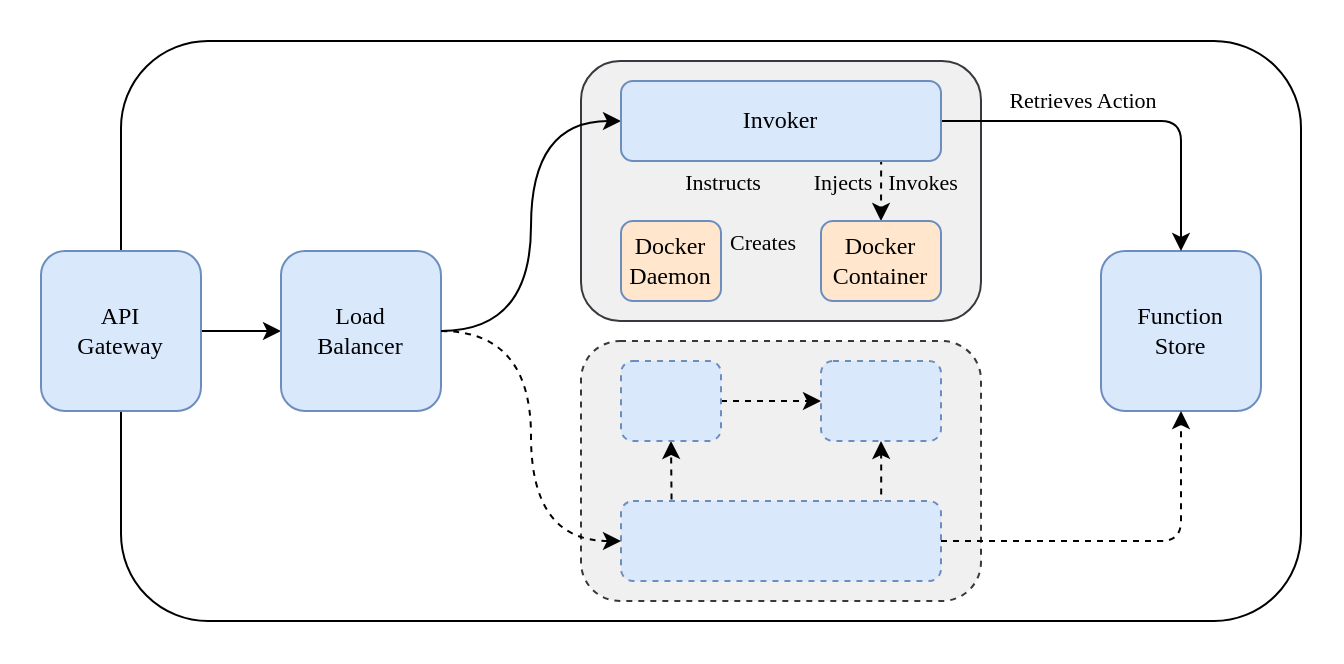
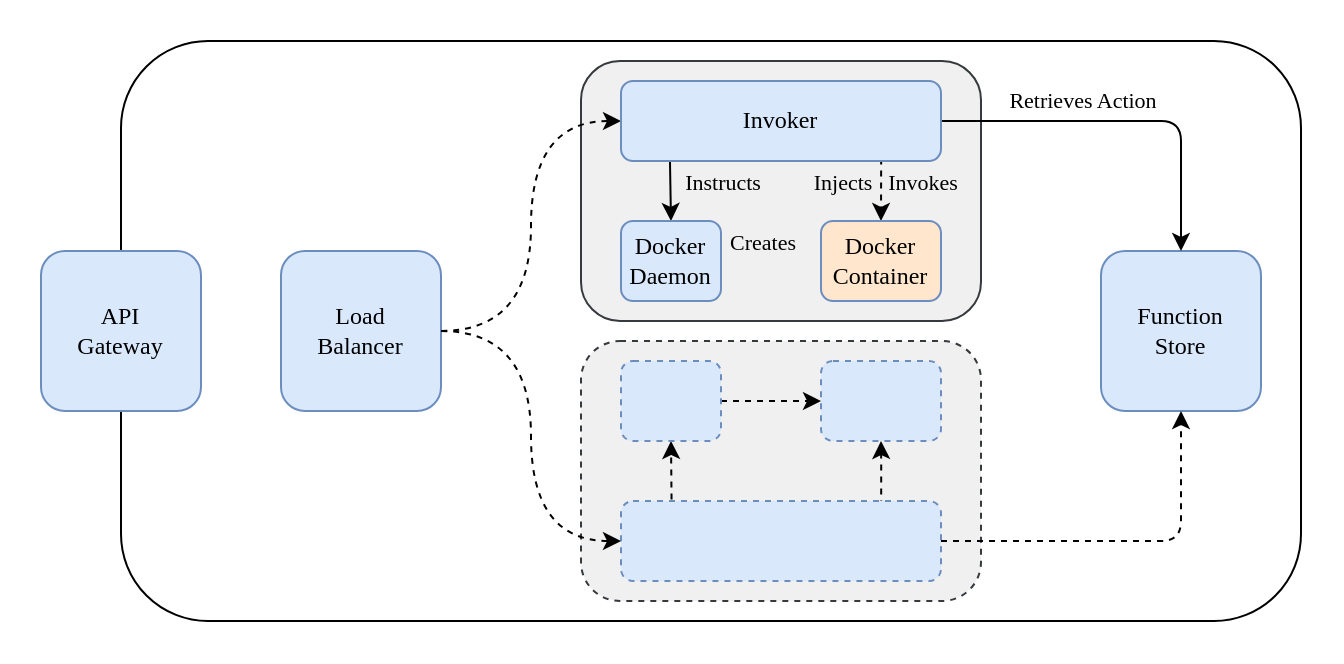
none -> (670, 184)
(531, 226) -> (531, 226)
(671, 261) -> (671, 261)
(234, 331) -> none
